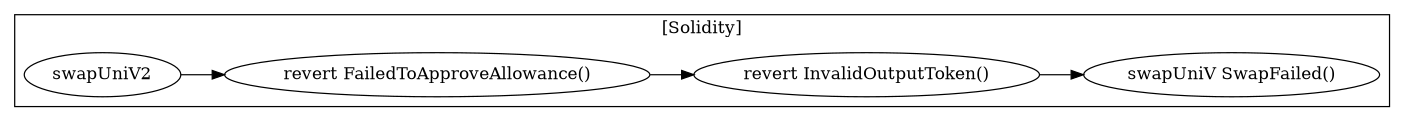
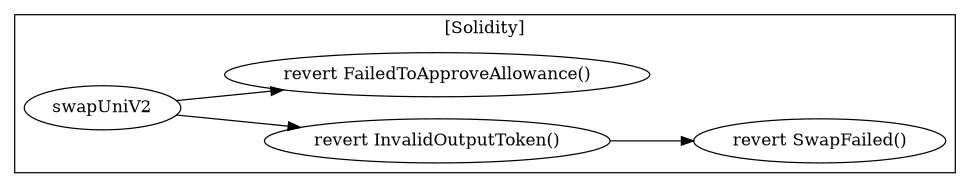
(666, 75) -> (232, 121)
(1232, 75) -> (820, 141)
